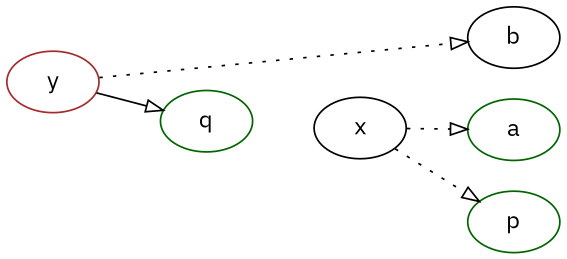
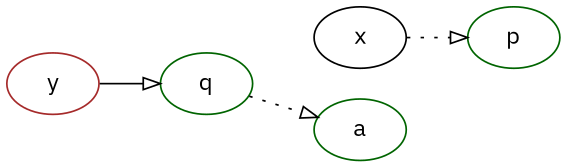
(514, 38) -> none
(429, 129) -> (275, 104)
